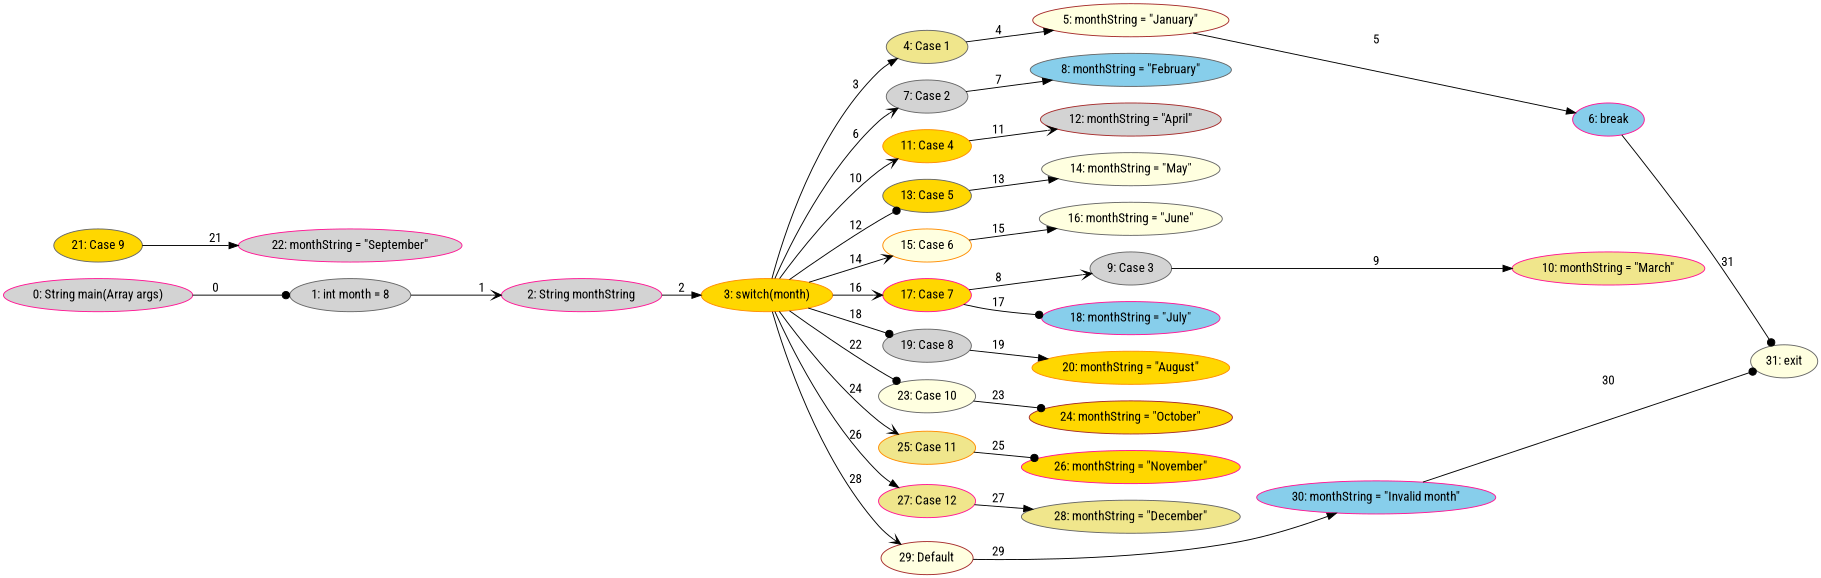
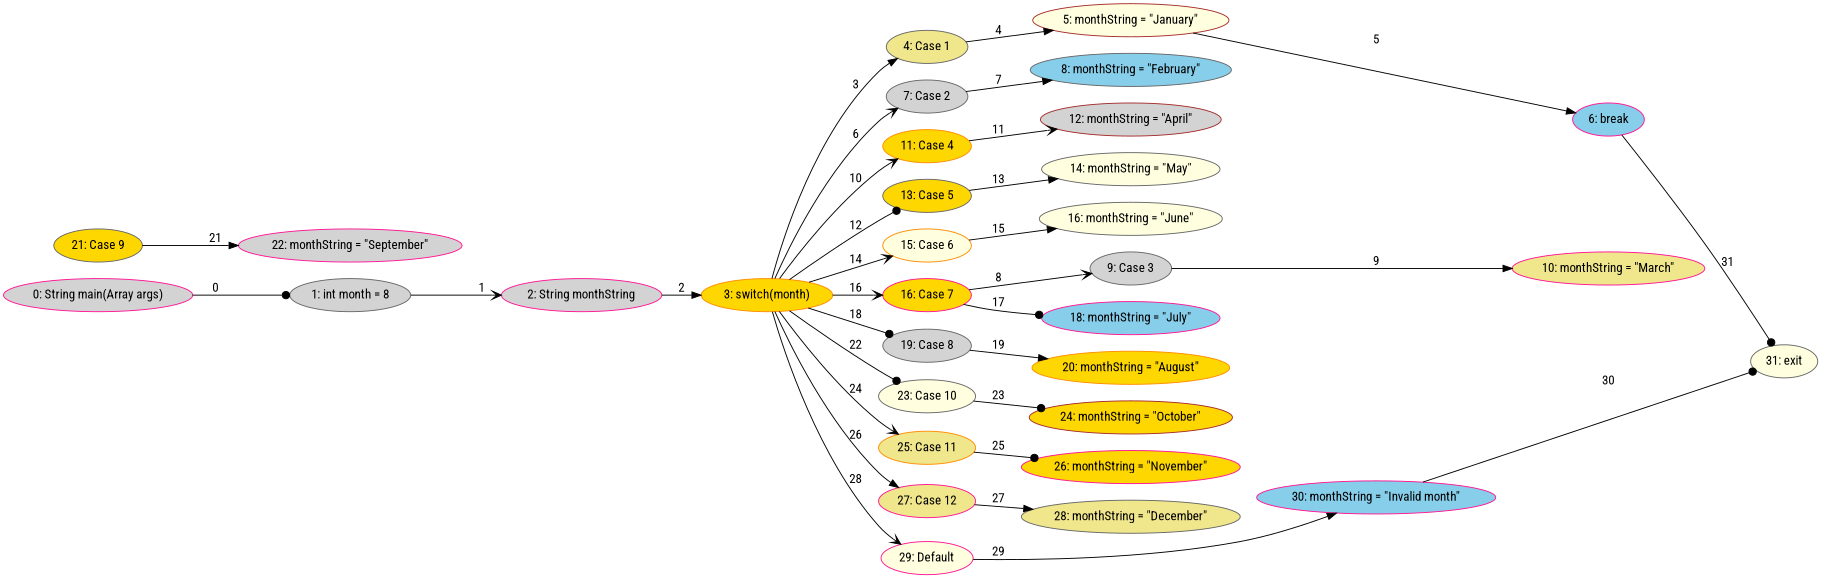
(927, 295) -> (927, 295)
(927, 558) -> (927, 558)
